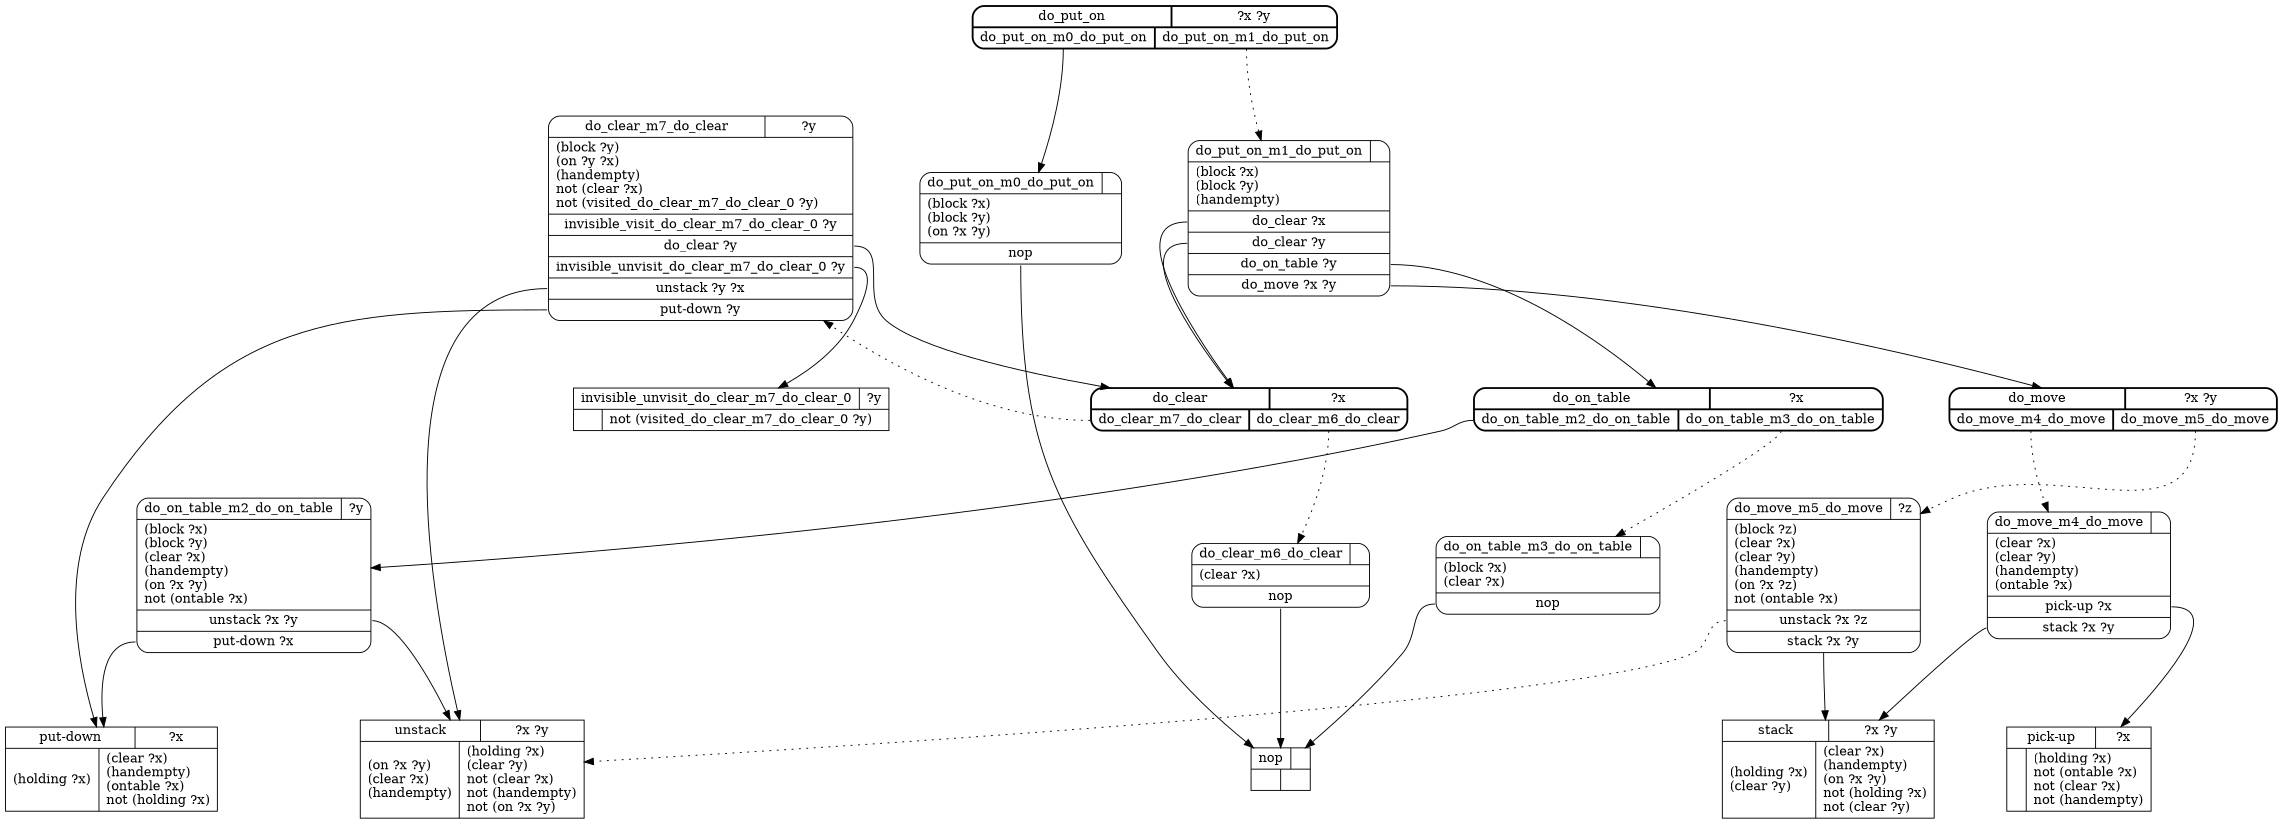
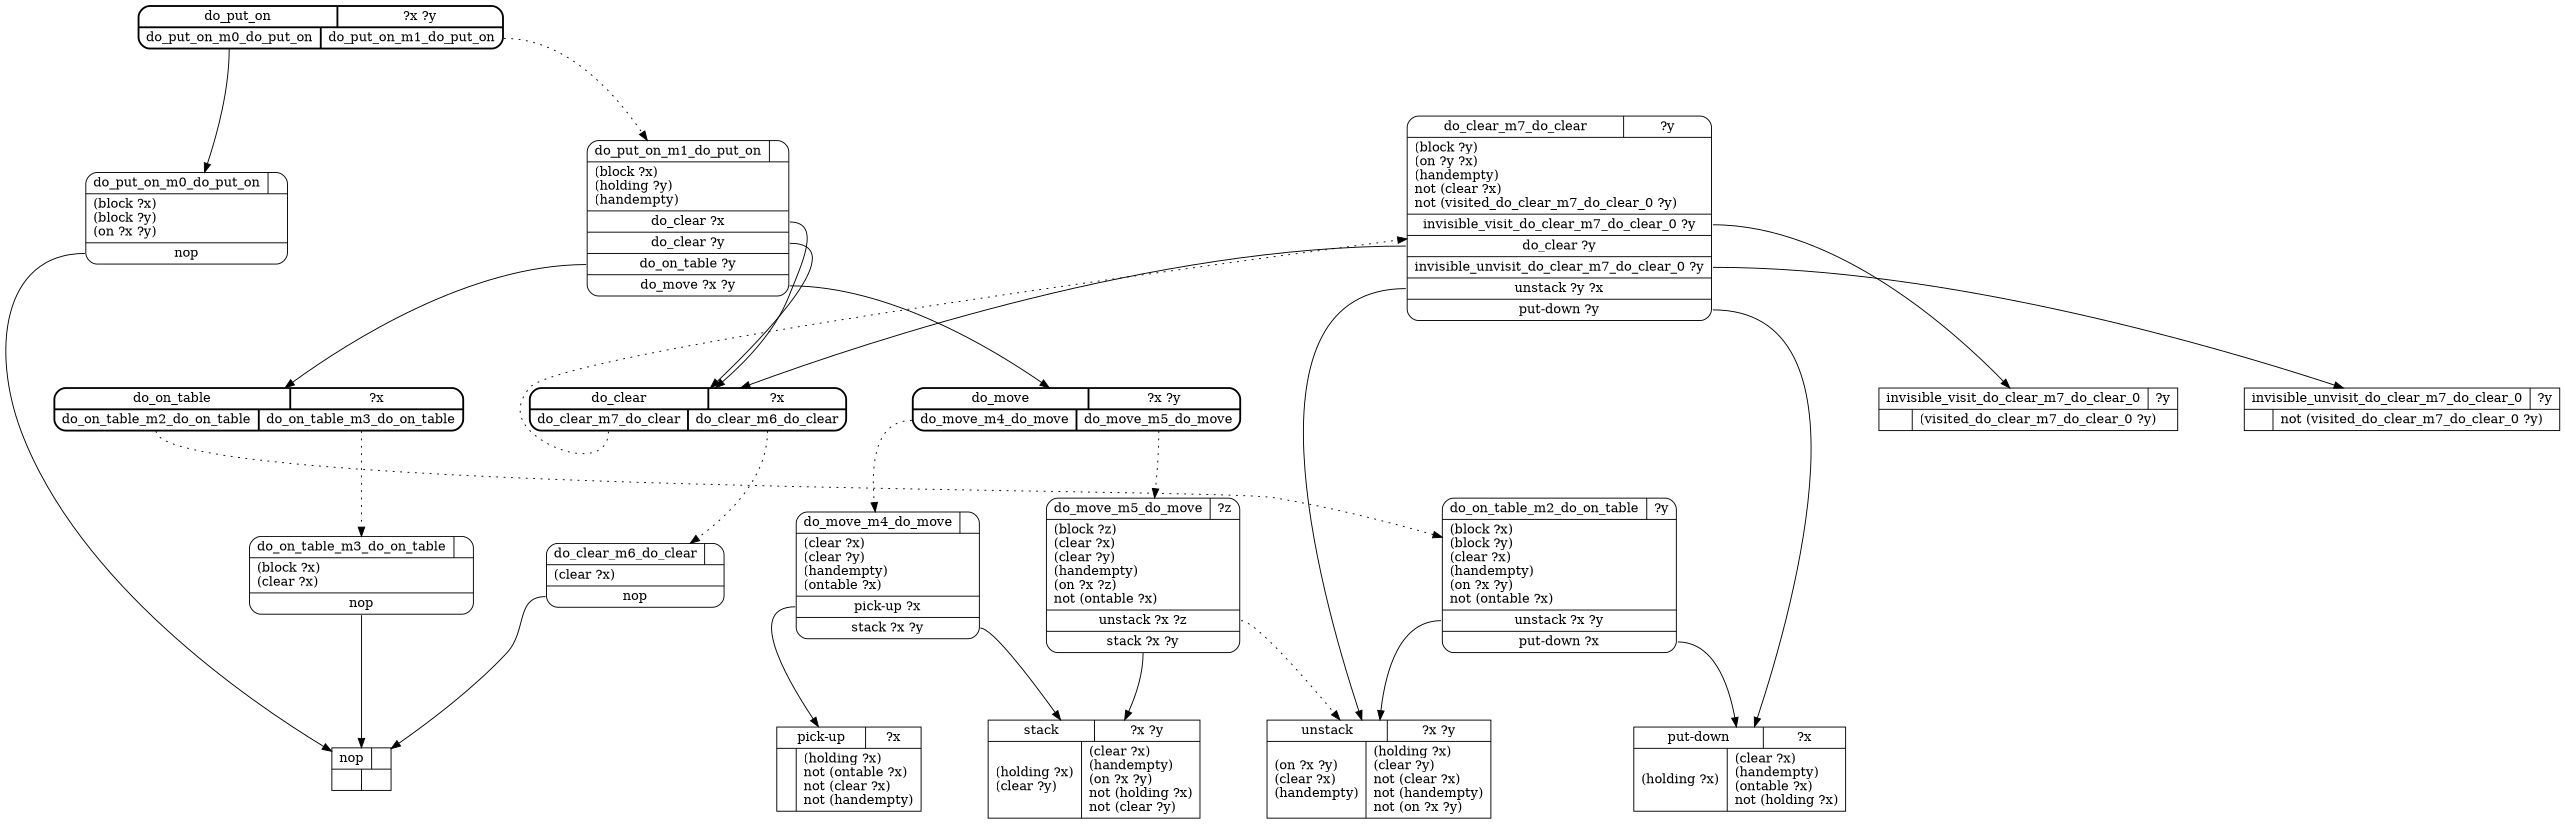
(1227, 186) -> (634, 186)
none -> (2028, 409)
(930, 516) -> (794, 486)
